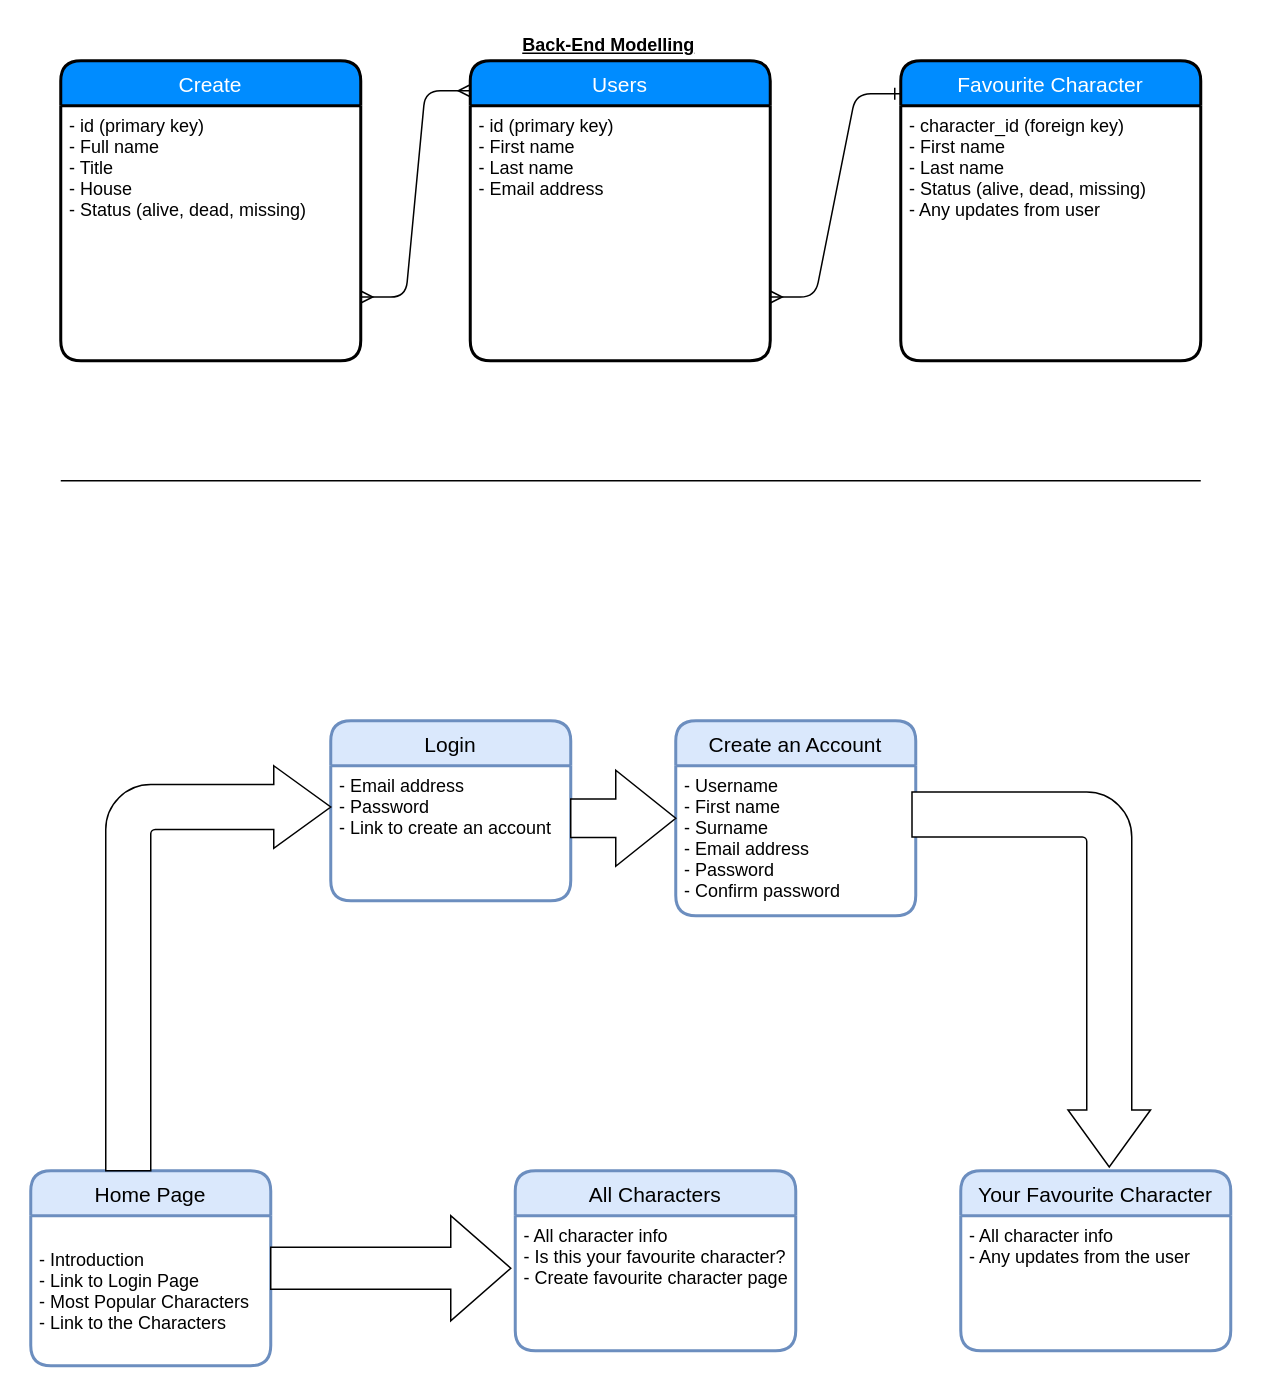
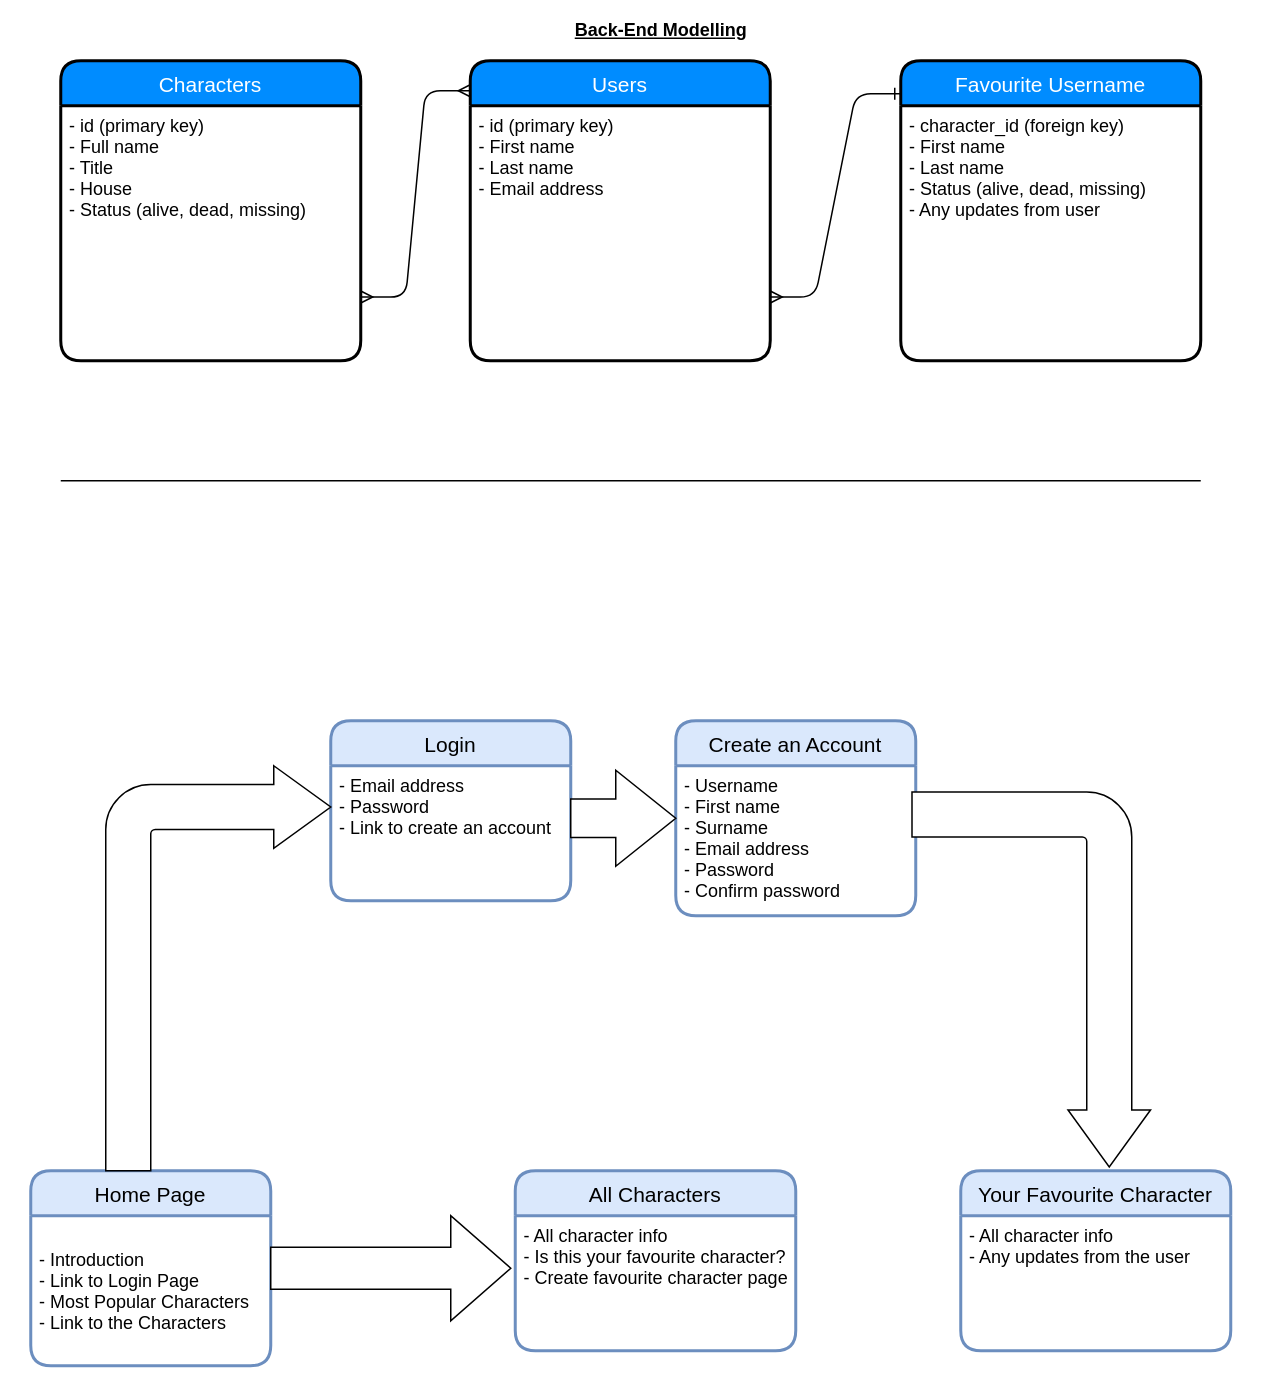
(608, 46) -> (661, 31)
(210, 85) -> (210, 85)
(1050, 85) -> (1050, 85)
